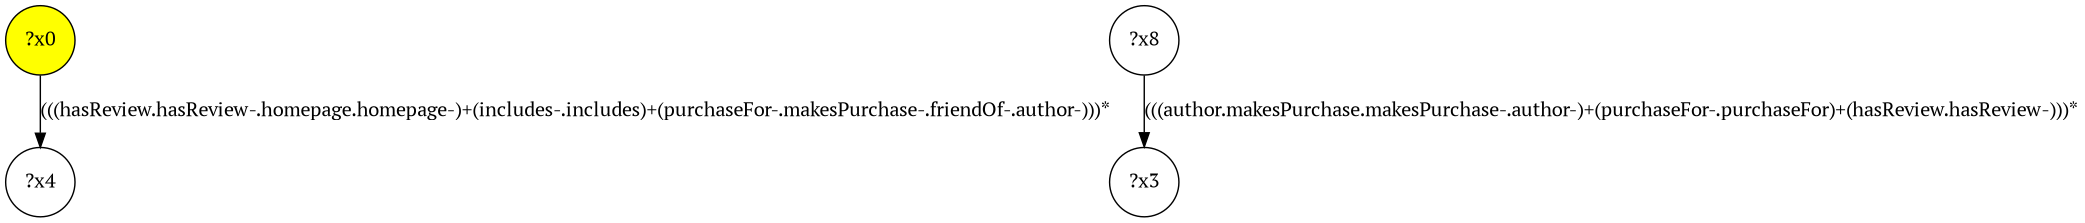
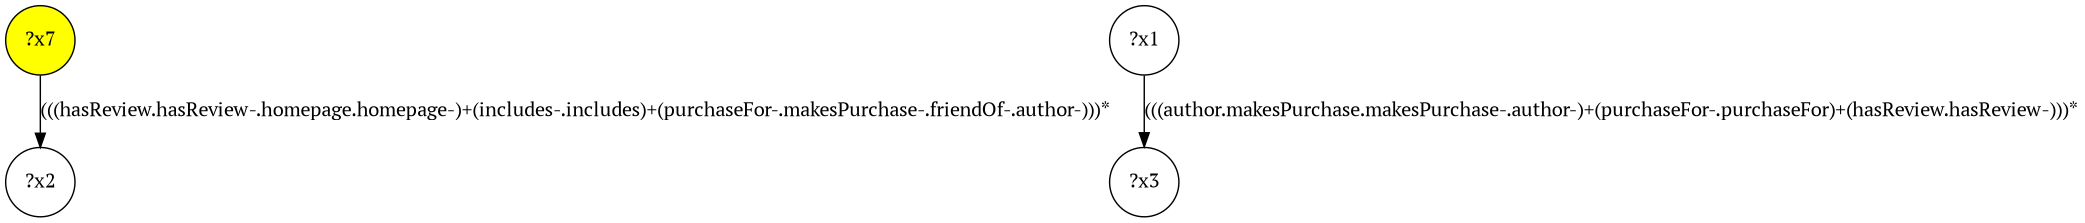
(40, 40) -> (40, 40)
(1144, 40) -> (1144, 40)
(40, 182) -> (40, 182)
